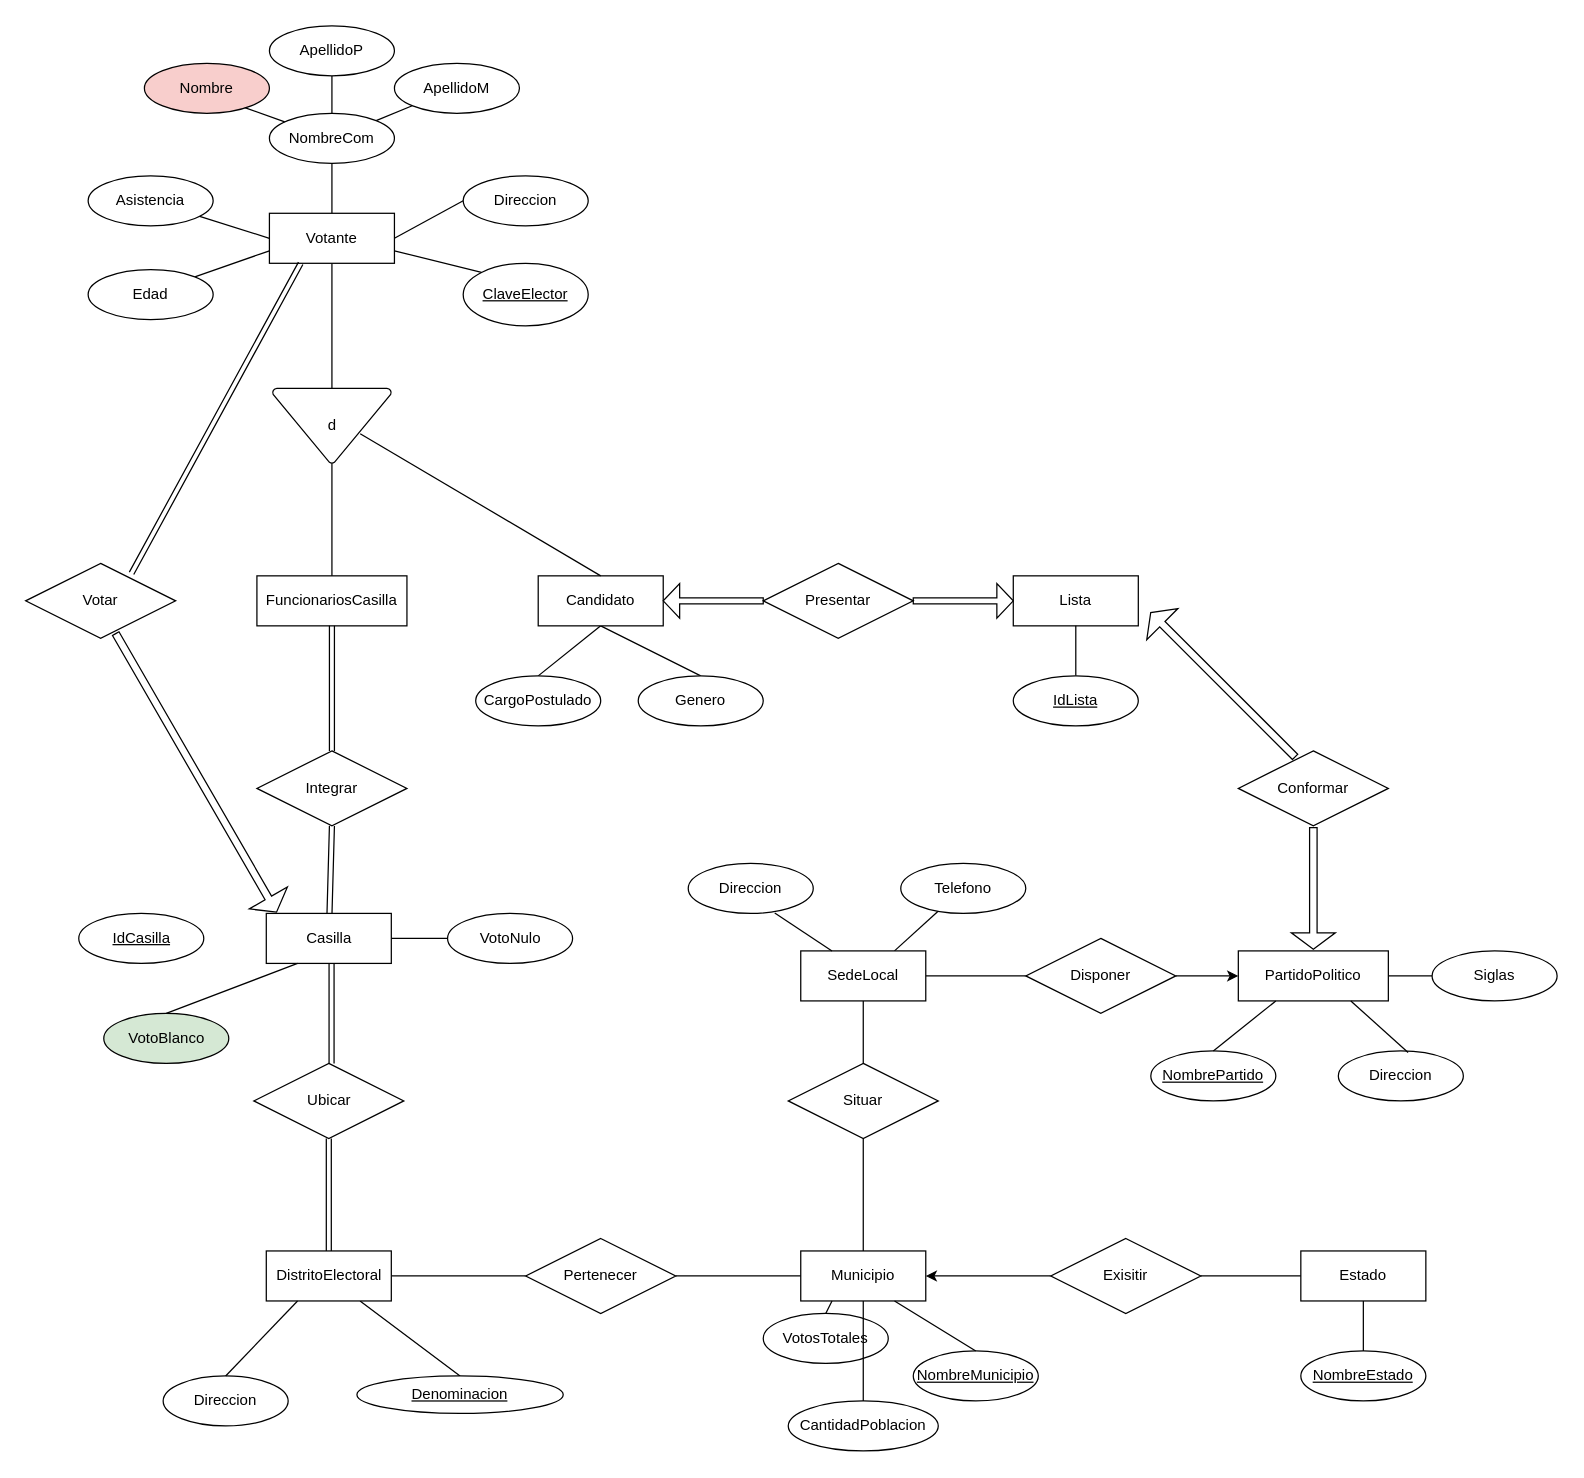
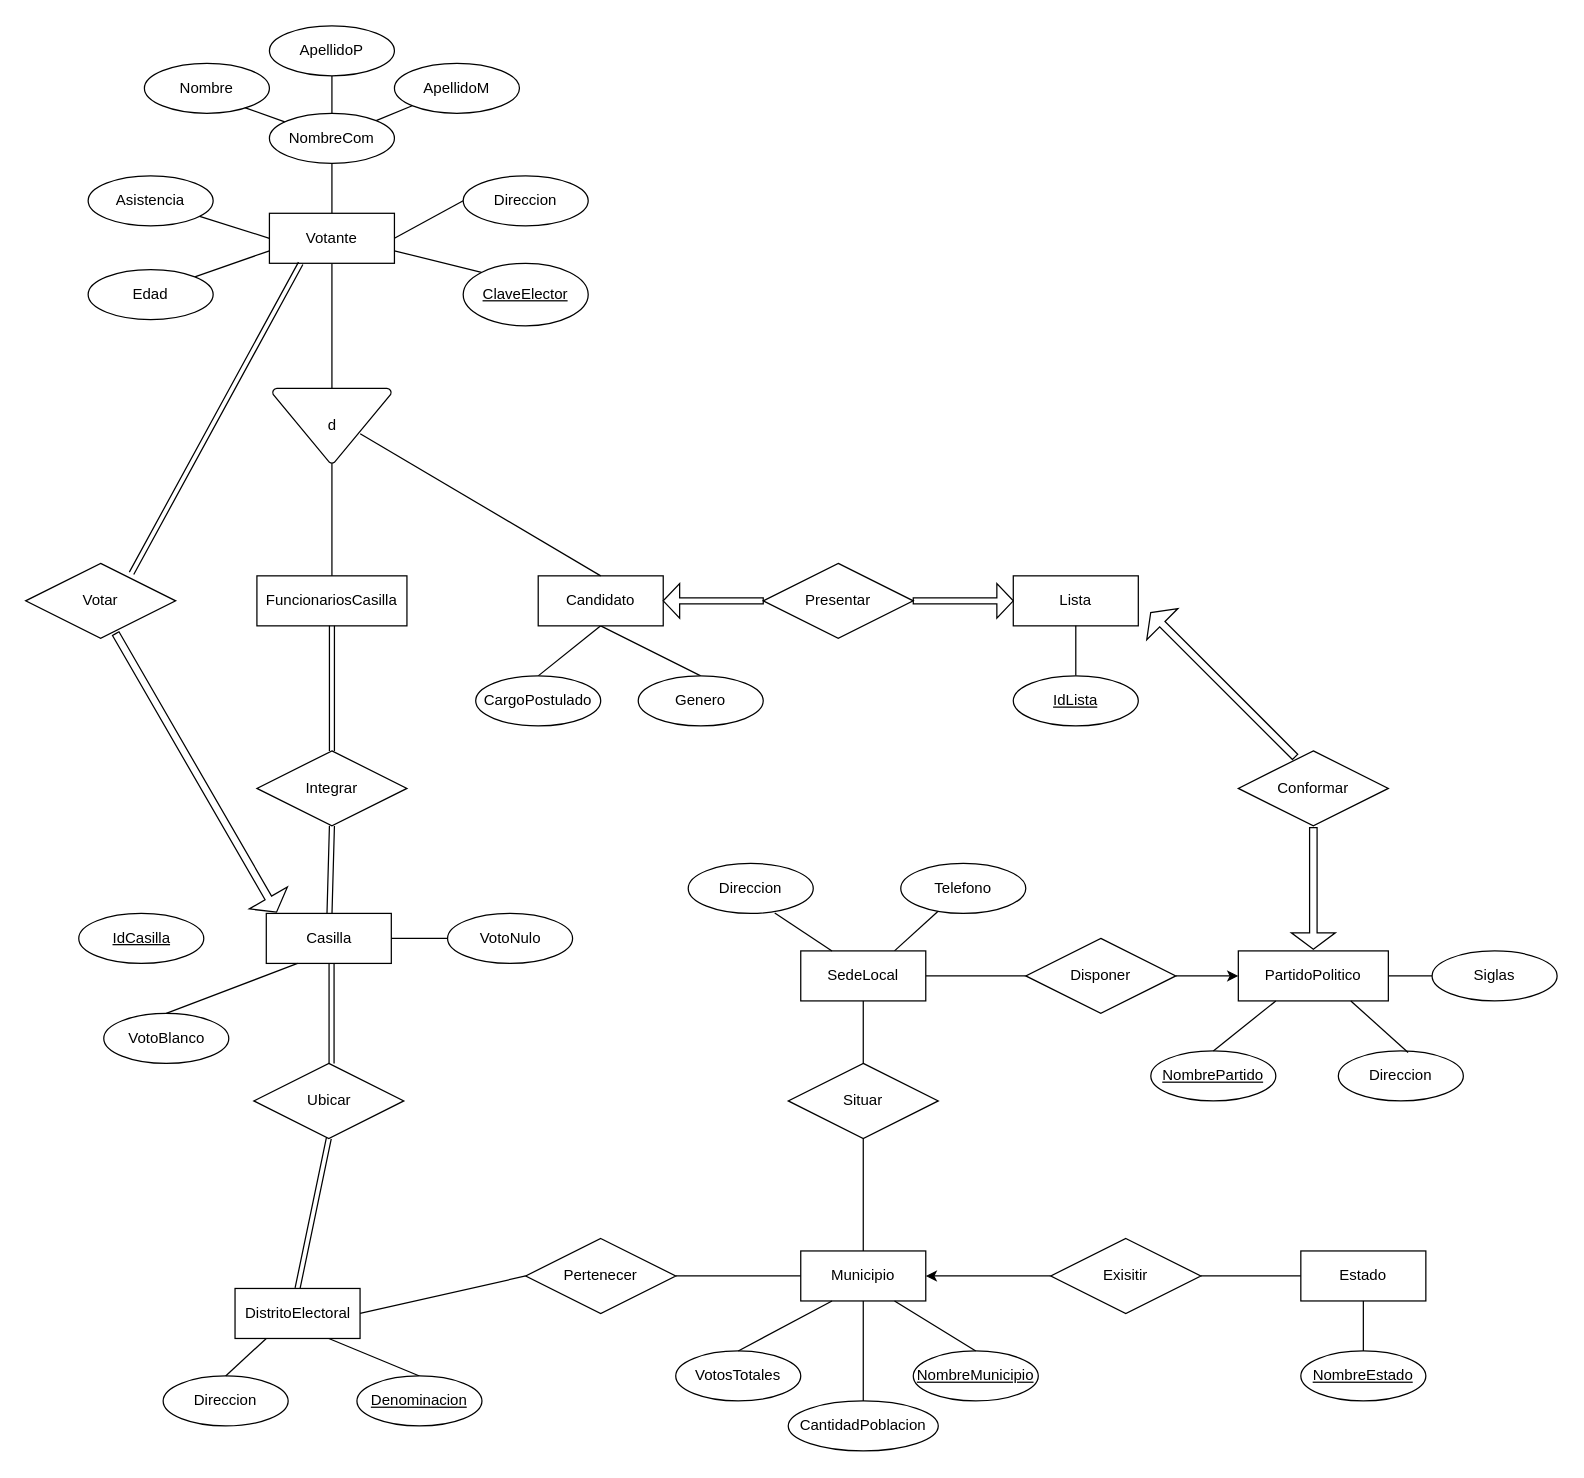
(207, 88) -> (207, 88)
(166, 1038) -> (166, 1038)
(329, 1276) -> (298, 1313)
(826, 1338) -> (738, 1376)
(460, 1394) -> (419, 1401)
